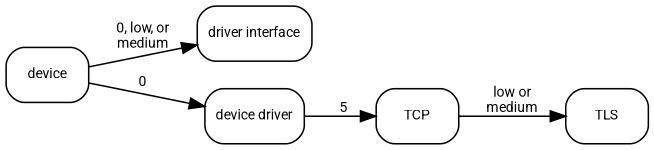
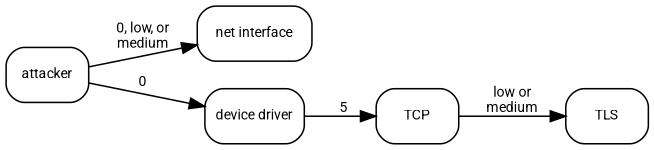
(255, 34) -> (255, 34)
(47, 75) -> (47, 75)
